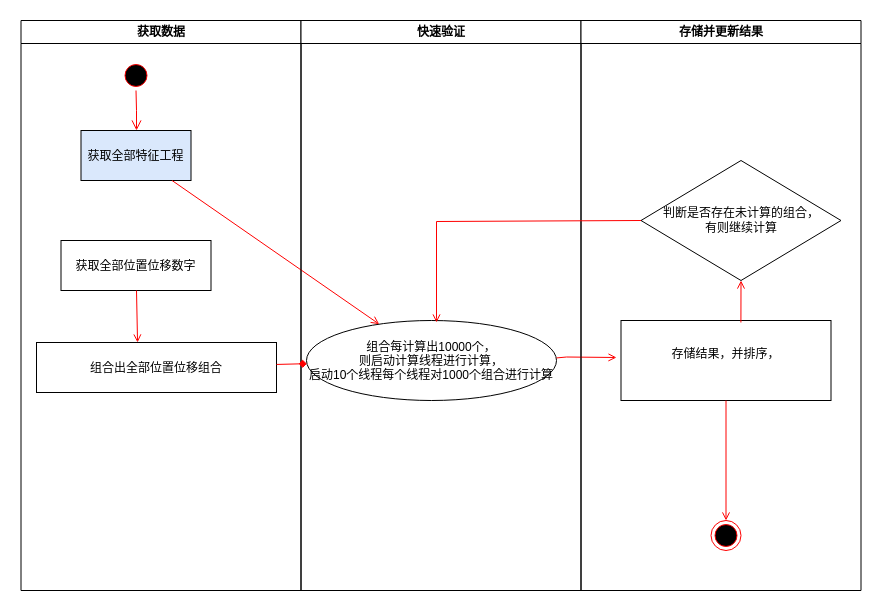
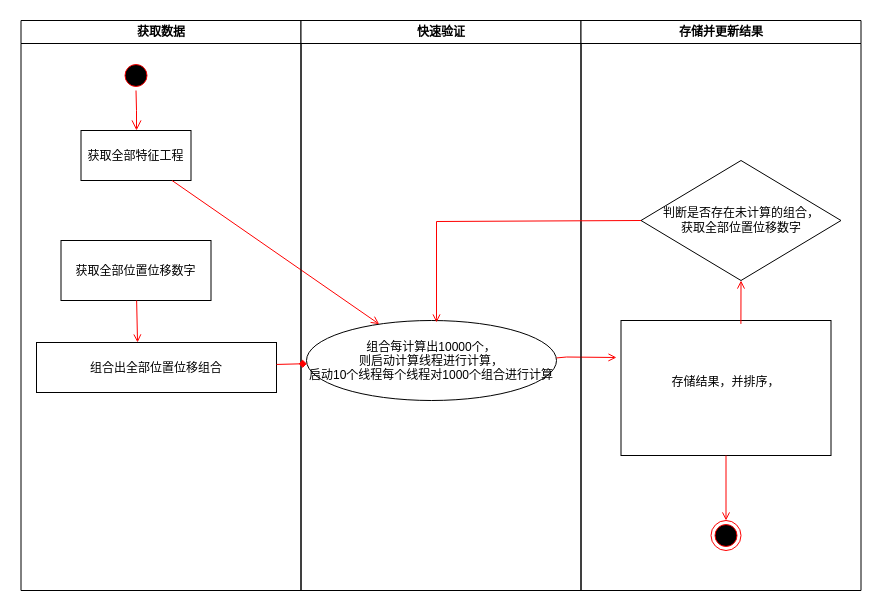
(136, 156) -> (136, 156)
(742, 221) -> (742, 221)
(136, 266) -> (136, 271)
(726, 361) -> (726, 388)
